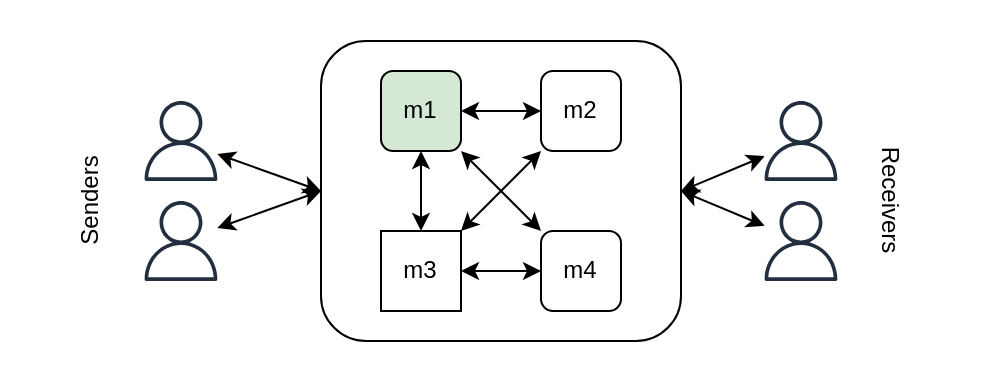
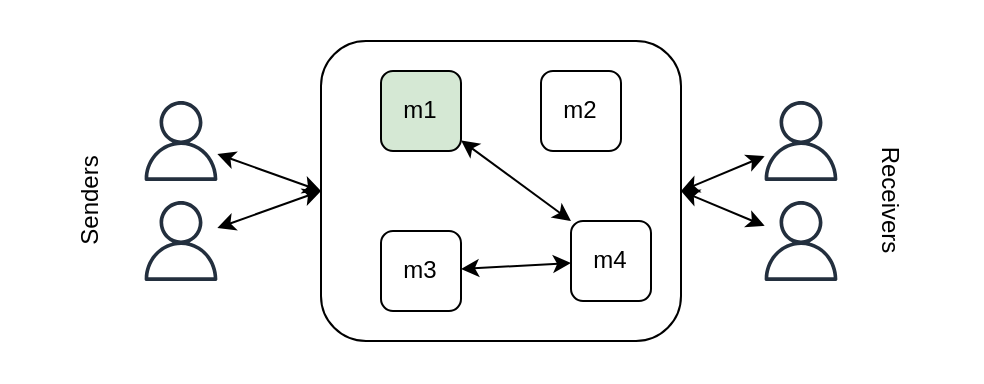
(501, 111) -> none
(421, 191) -> none
(499, 193) -> none
(421, 271) -> (421, 271)
(581, 271) -> (611, 261)
